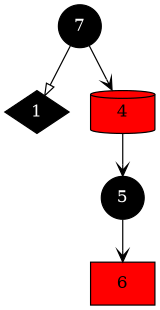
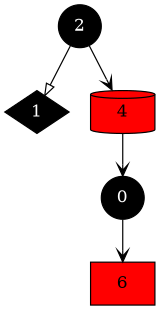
(80, 26) -> (80, 26)
(123, 198) -> (123, 198)
